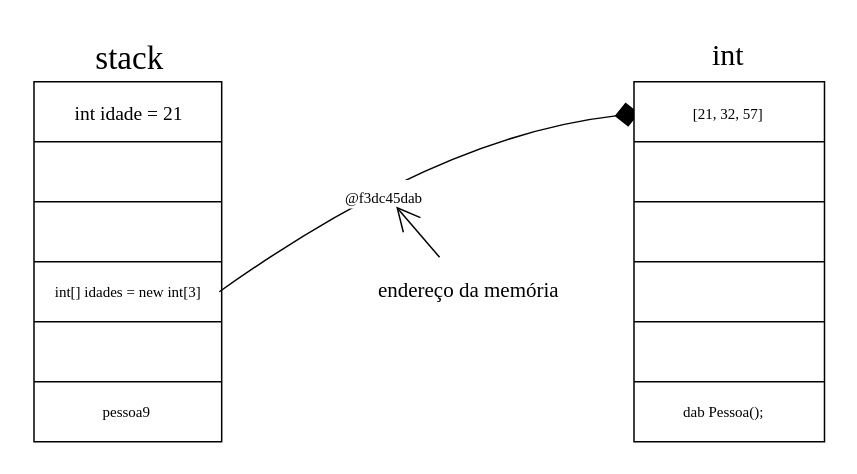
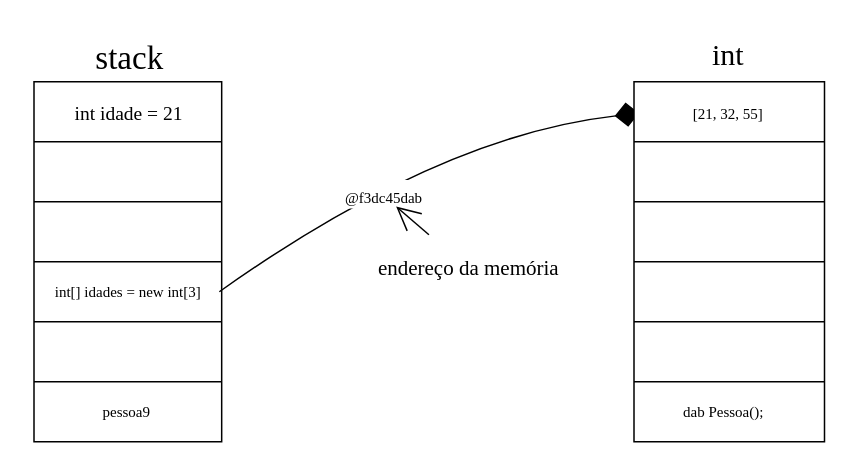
(728, 113) -> (728, 113)
(469, 292) -> (469, 269)
